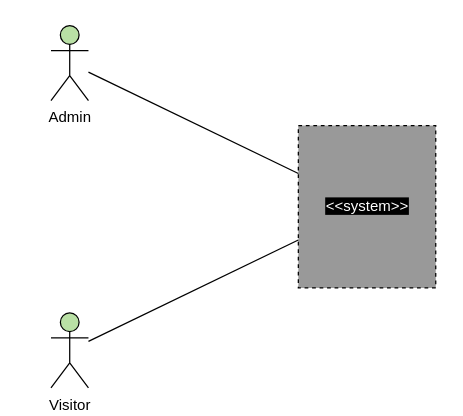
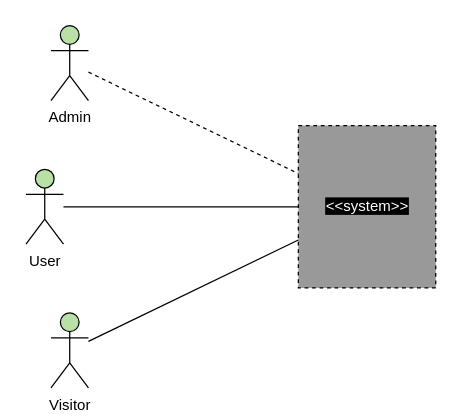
(194, 123) -> (194, 123)
none -> (44, 207)
none -> (180, 207)
